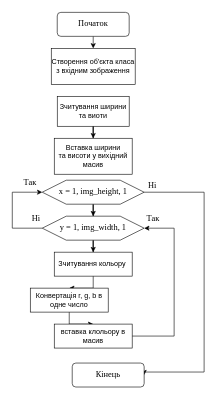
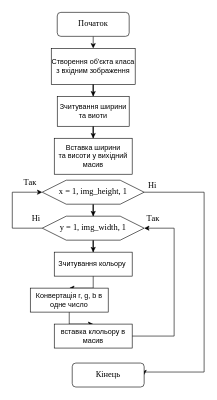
none -> (93, 92)
